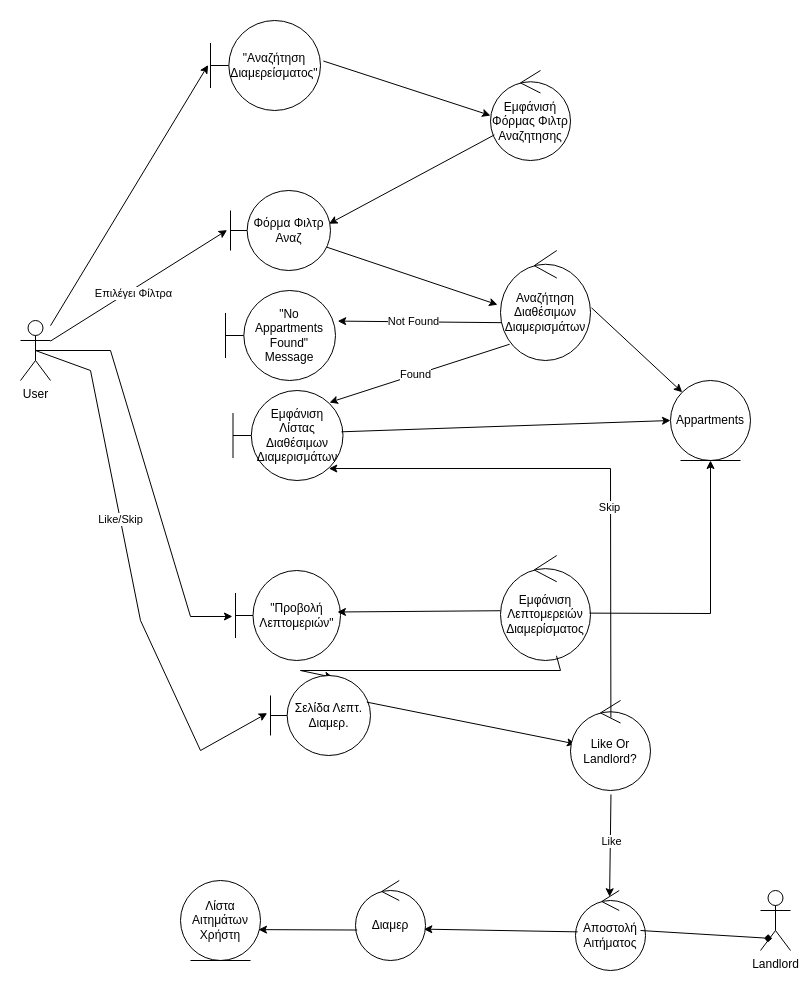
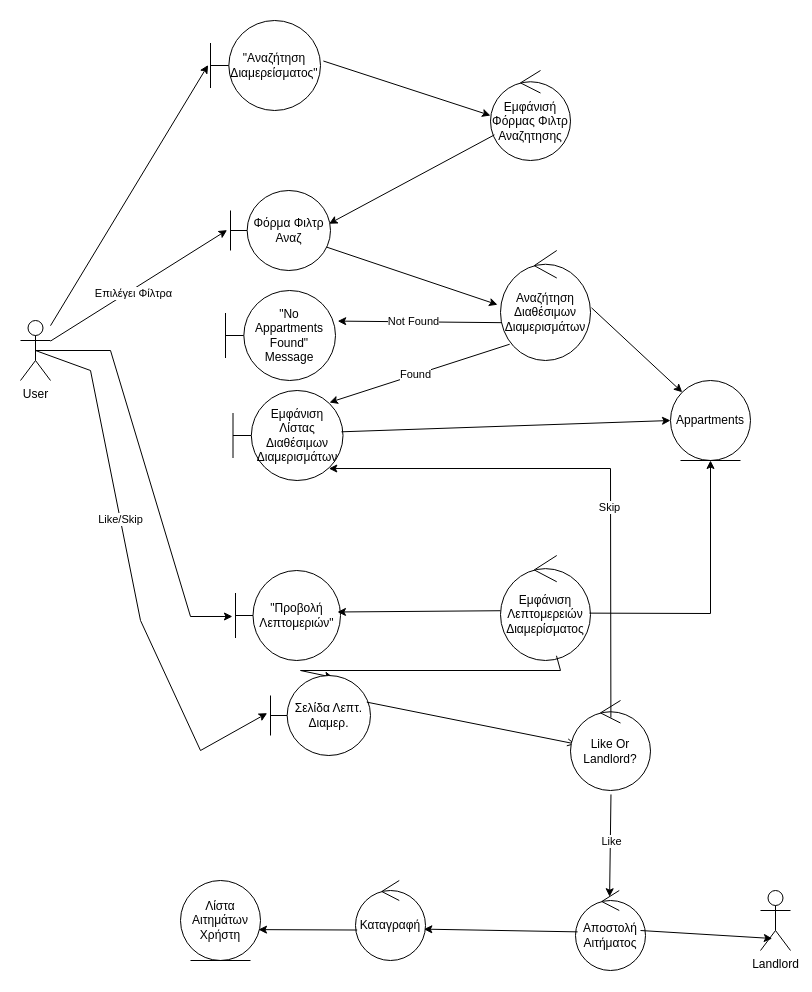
(567, 742) -> (568, 743)
(391, 926) -> (391, 926)
(763, 938) -> (764, 938)
